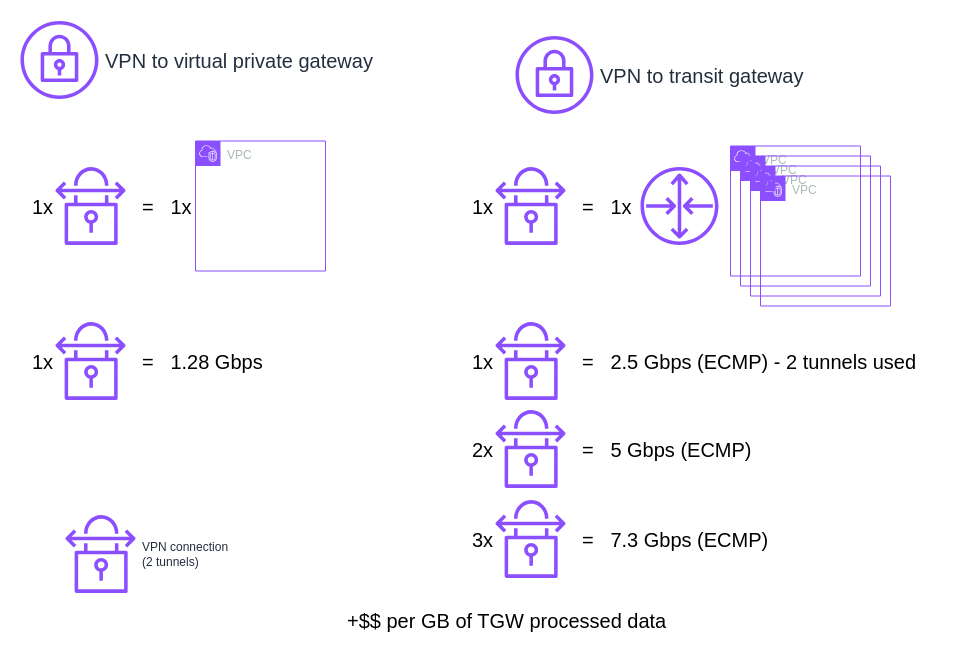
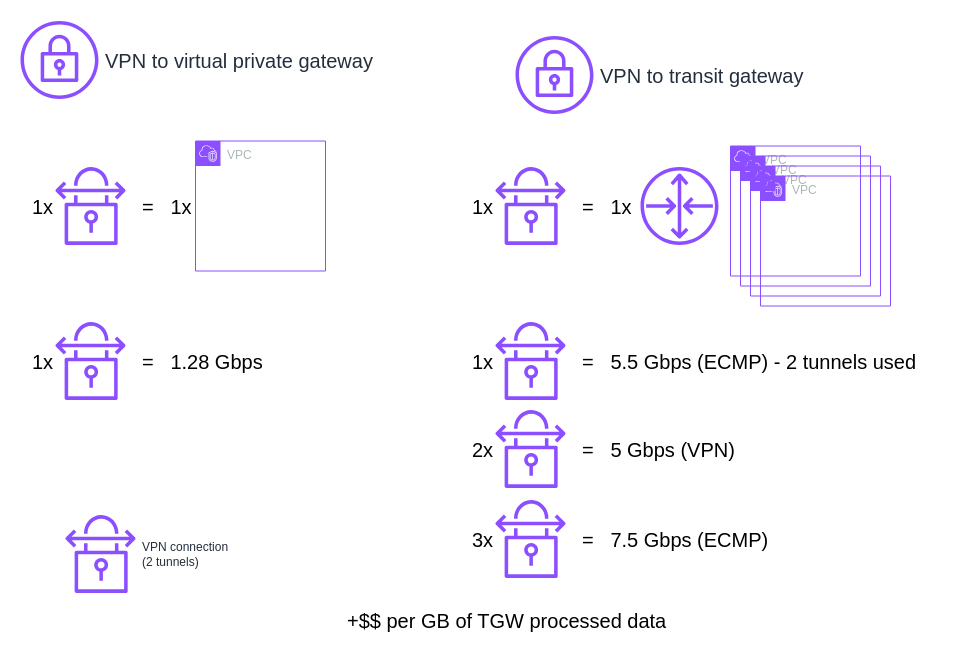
(731, 362) -> (731, 362)
(640, 450) -> (634, 450)
(649, 540) -> (649, 540)
